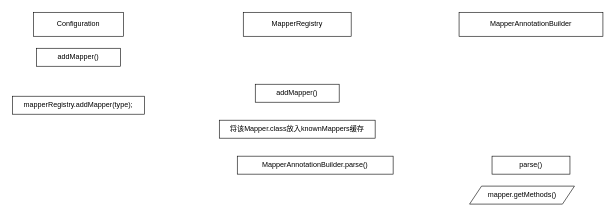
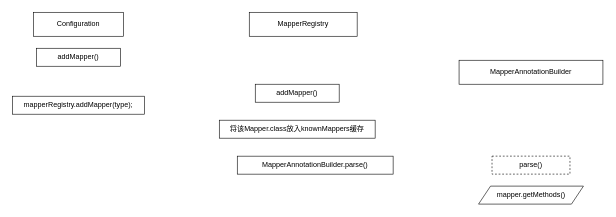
(297, 24) -> (303, 24)
(531, 24) -> (531, 72)
(531, 165) -> (531, 165)
(522, 195) -> (531, 195)
